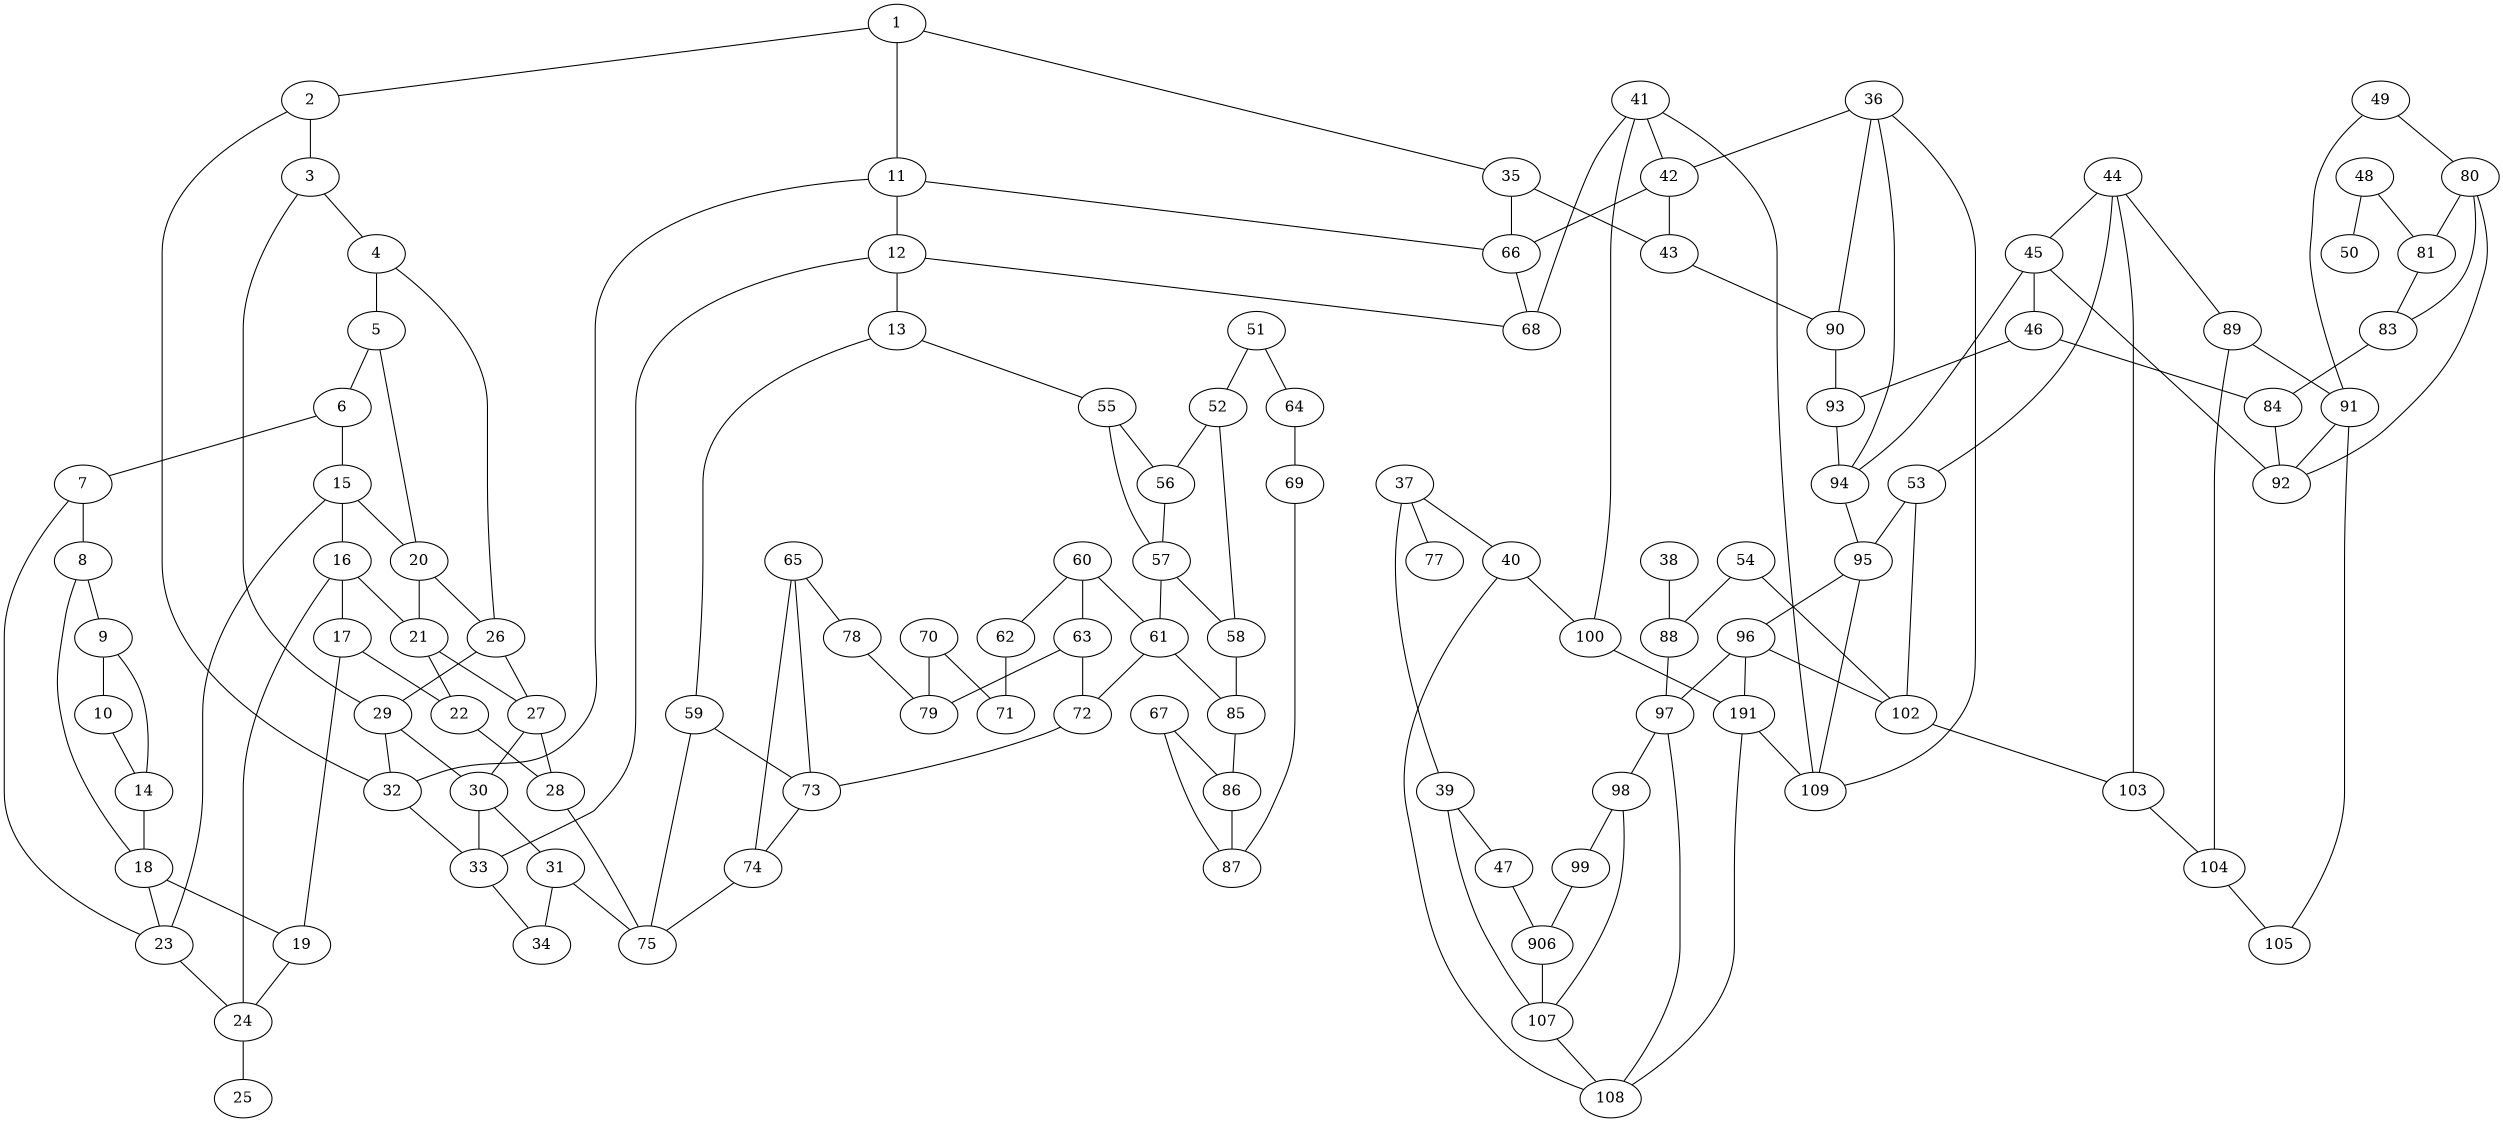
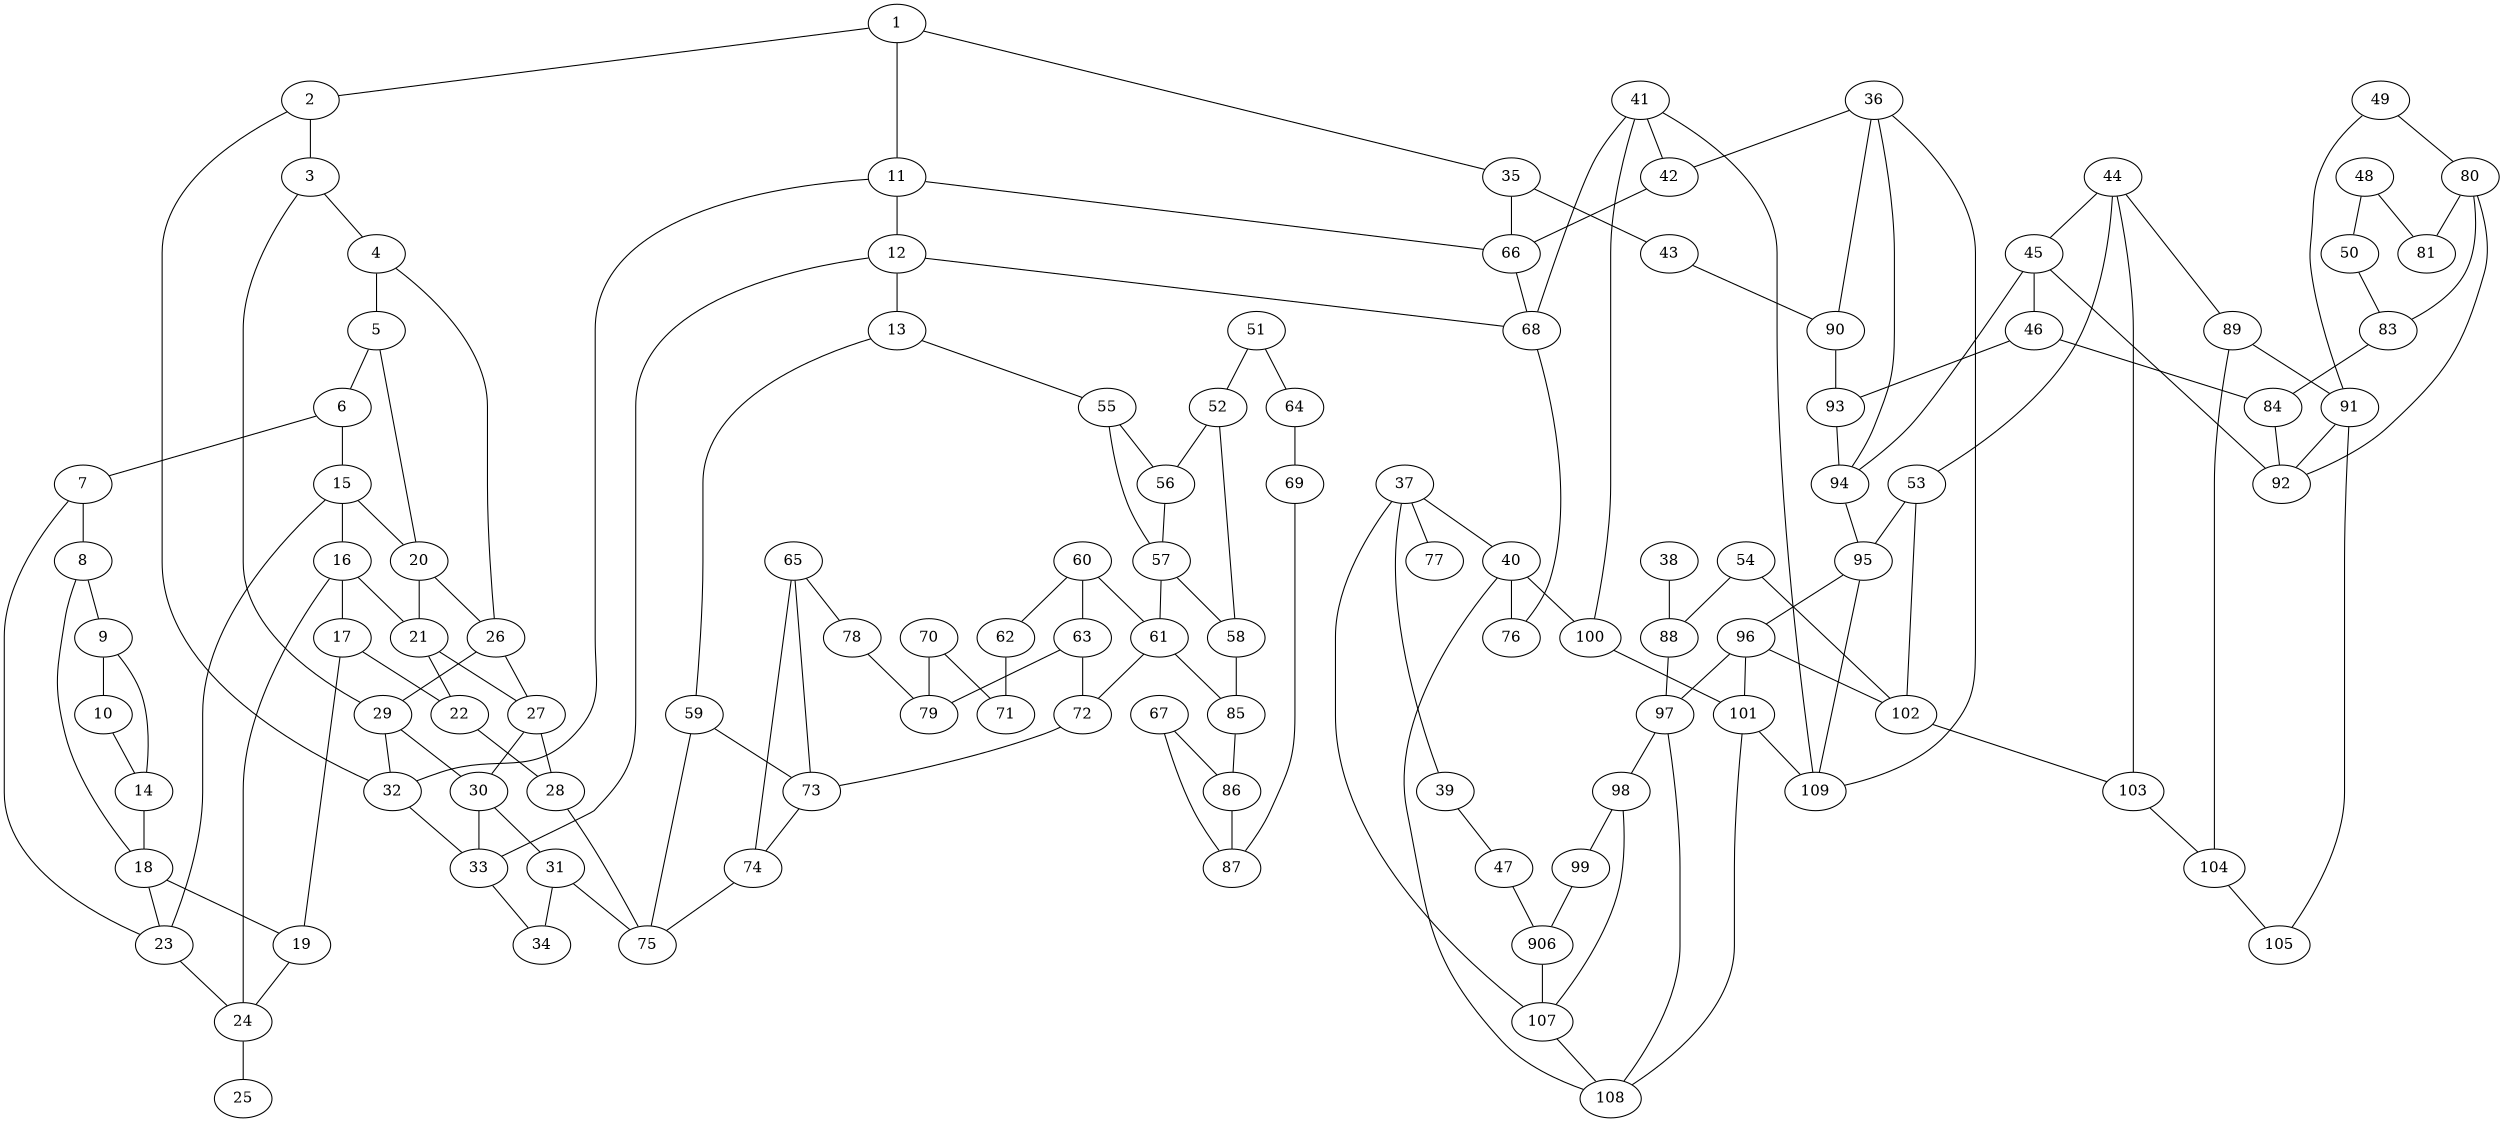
(1669, 216) -> none
(2407, 292) -> (2369, 292)
none -> (1511, 638)
(1744, 715) -> (1744, 715)
(1475, 913) -> (1346, 779)
